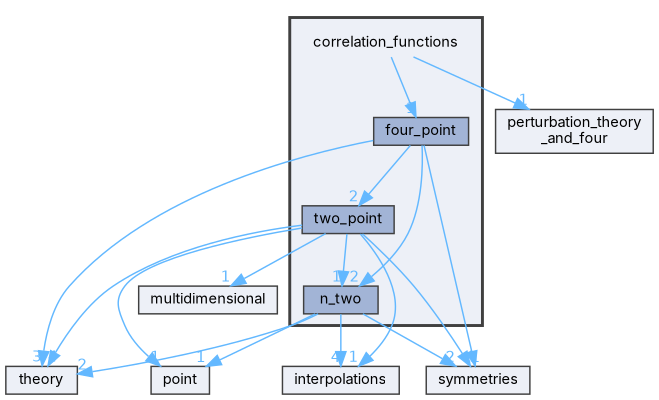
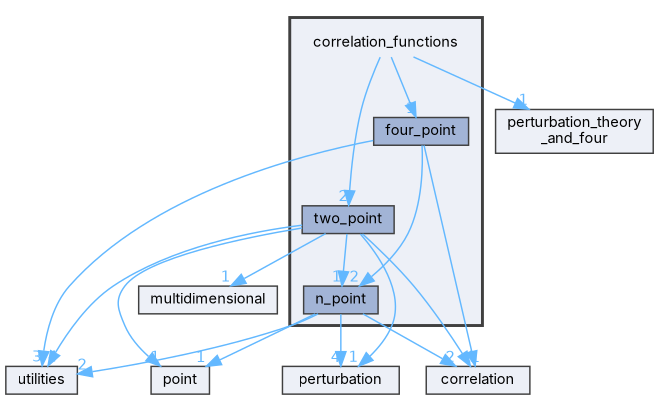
(389, 170) -> (358, 122)
(341, 300) -> (341, 300)
(42, 380) -> (42, 380)
(341, 380) -> (341, 380)
(478, 380) -> (478, 380)
